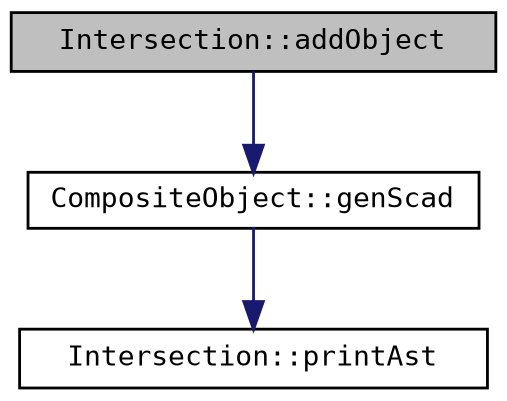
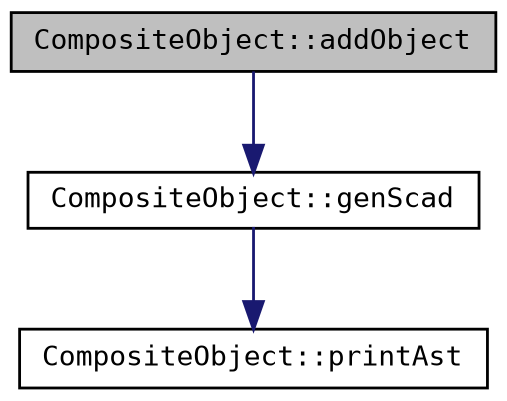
(254, 42) -> (254, 42)
(254, 359) -> (254, 359)
